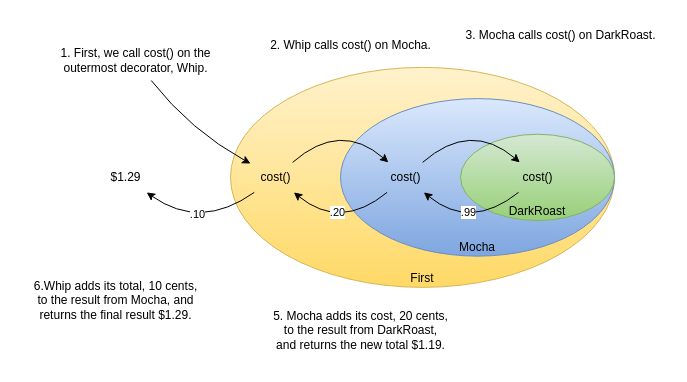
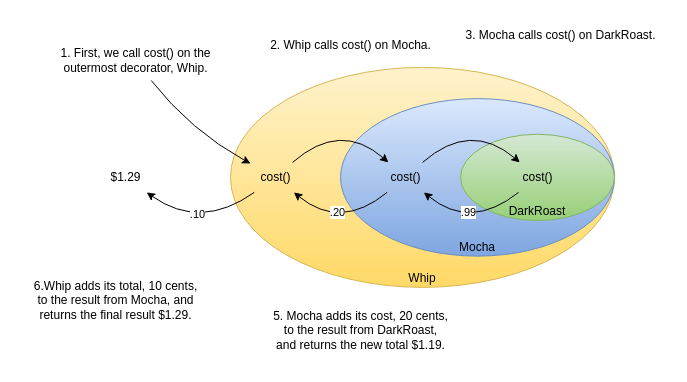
(423, 277) -> (423, 277)
